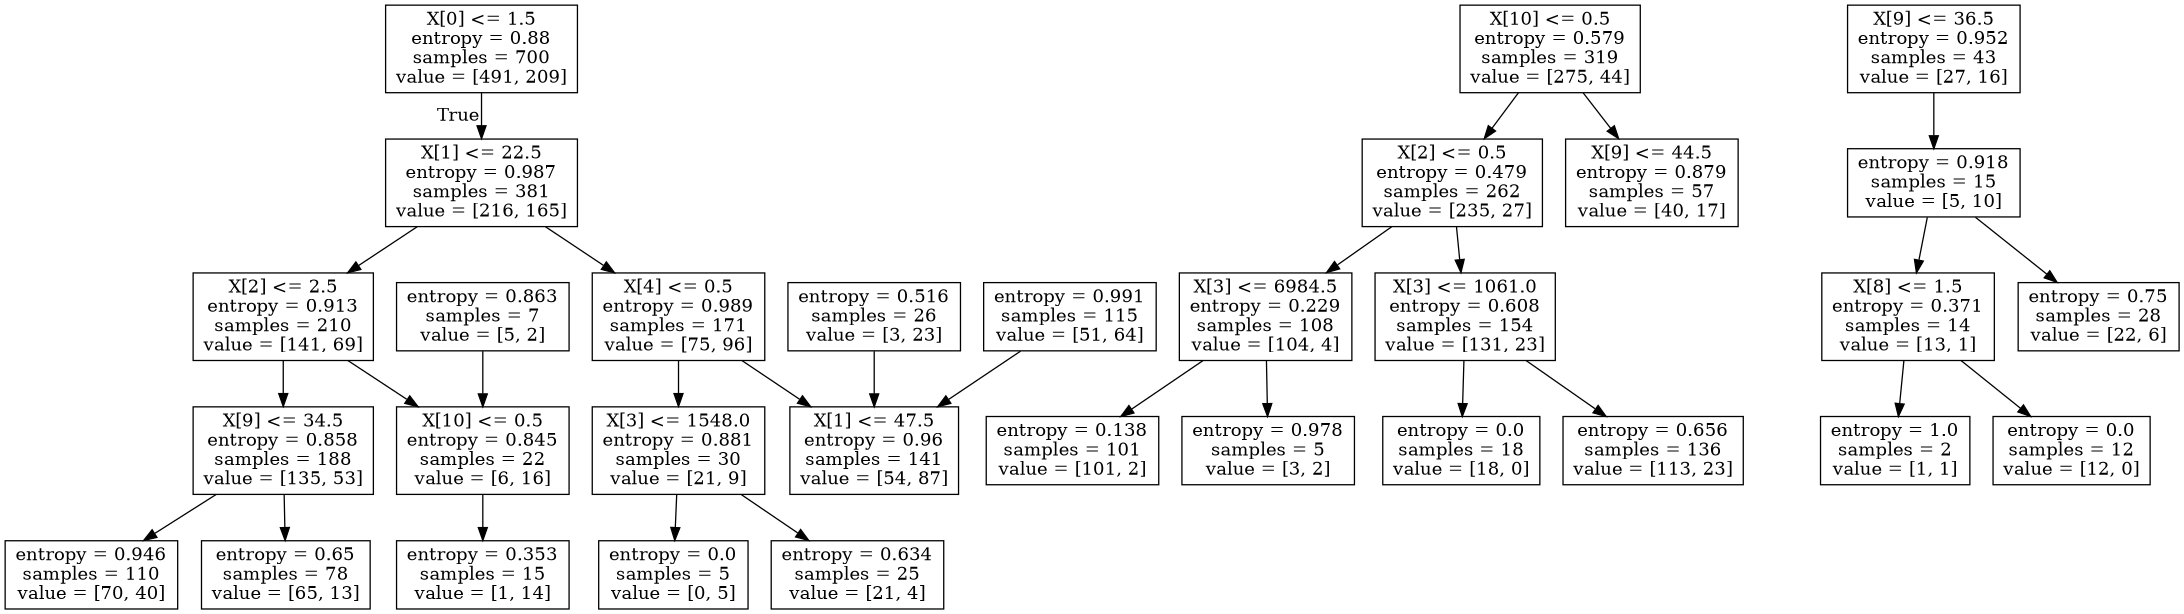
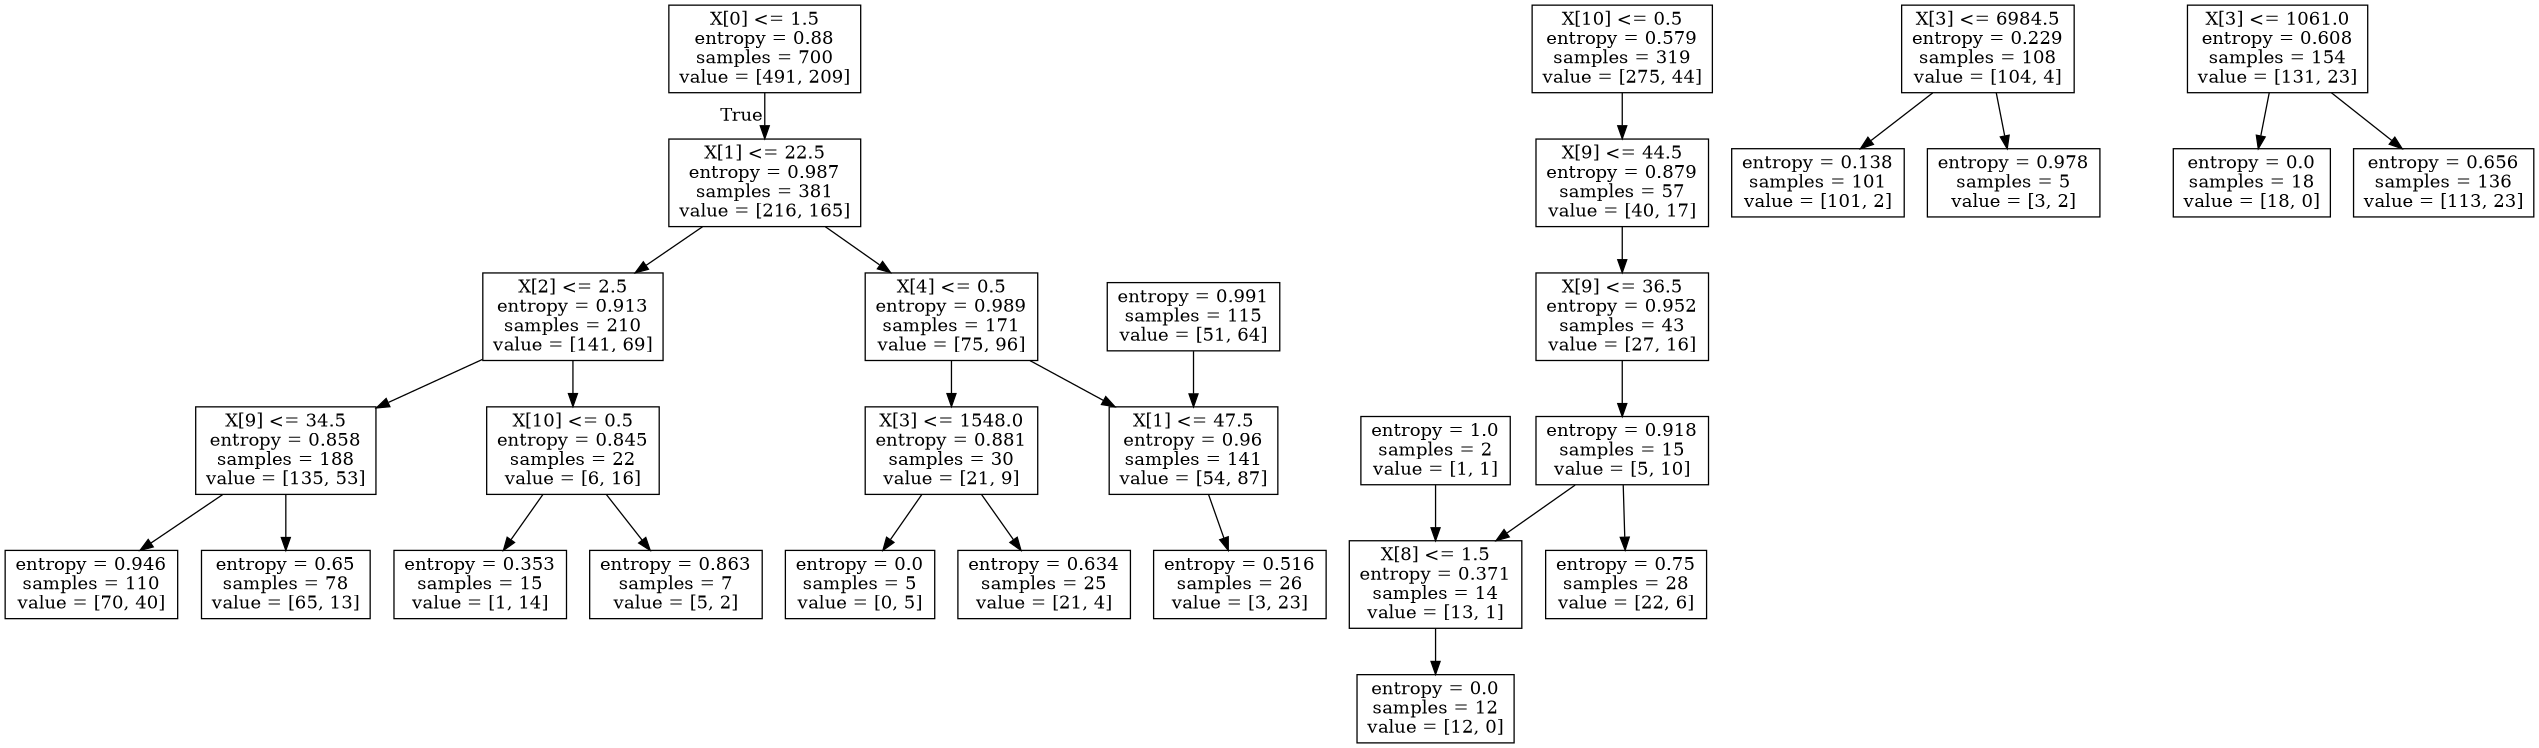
(1452, 183) -> none
none -> (1622, 243)
(483, 372) -> (624, 517)
(874, 372) -> (1216, 516)
(1902, 382) -> (1436, 506)
